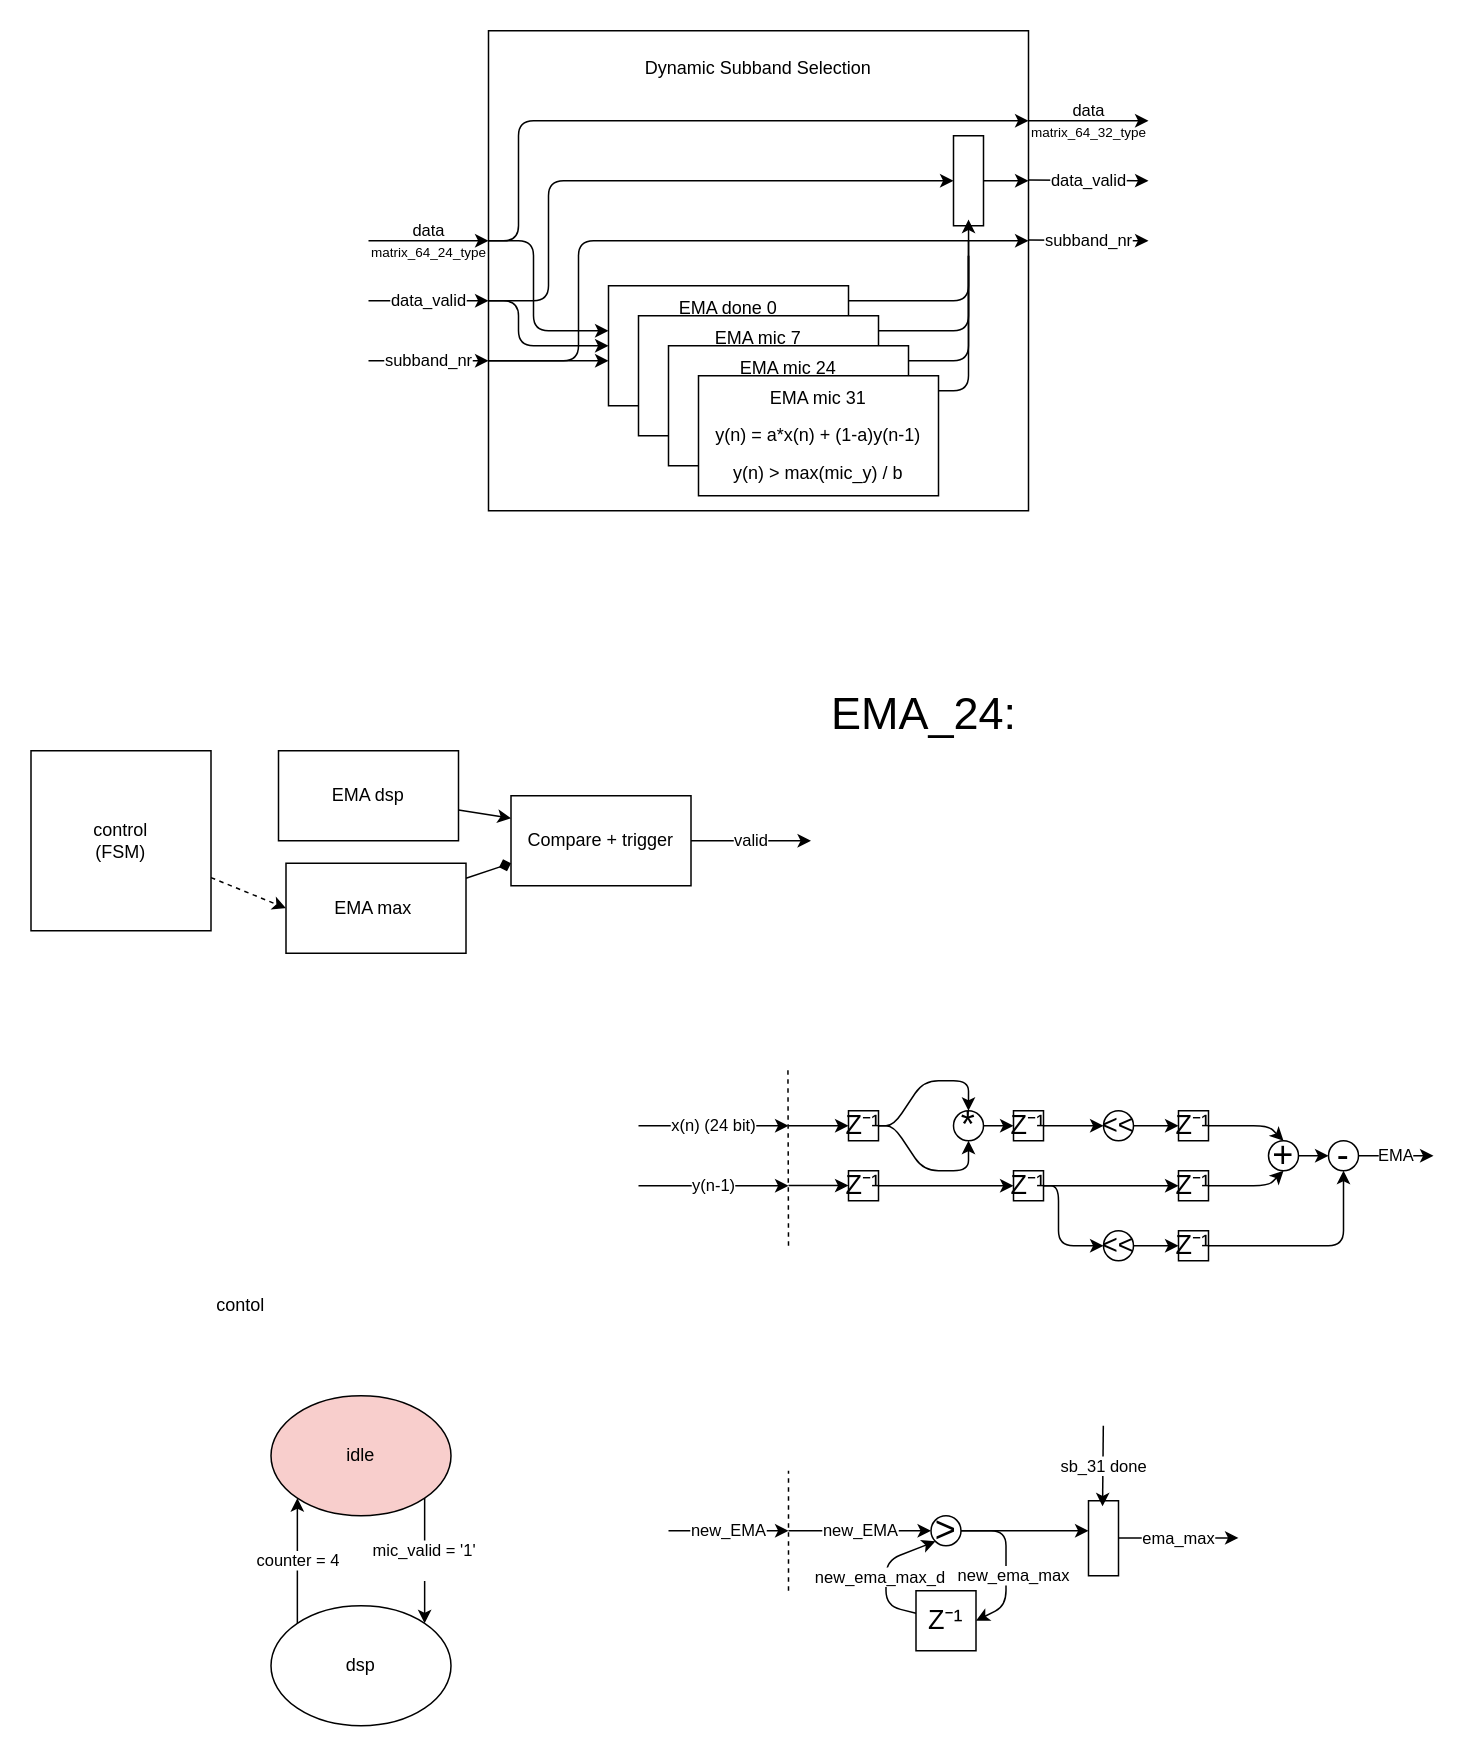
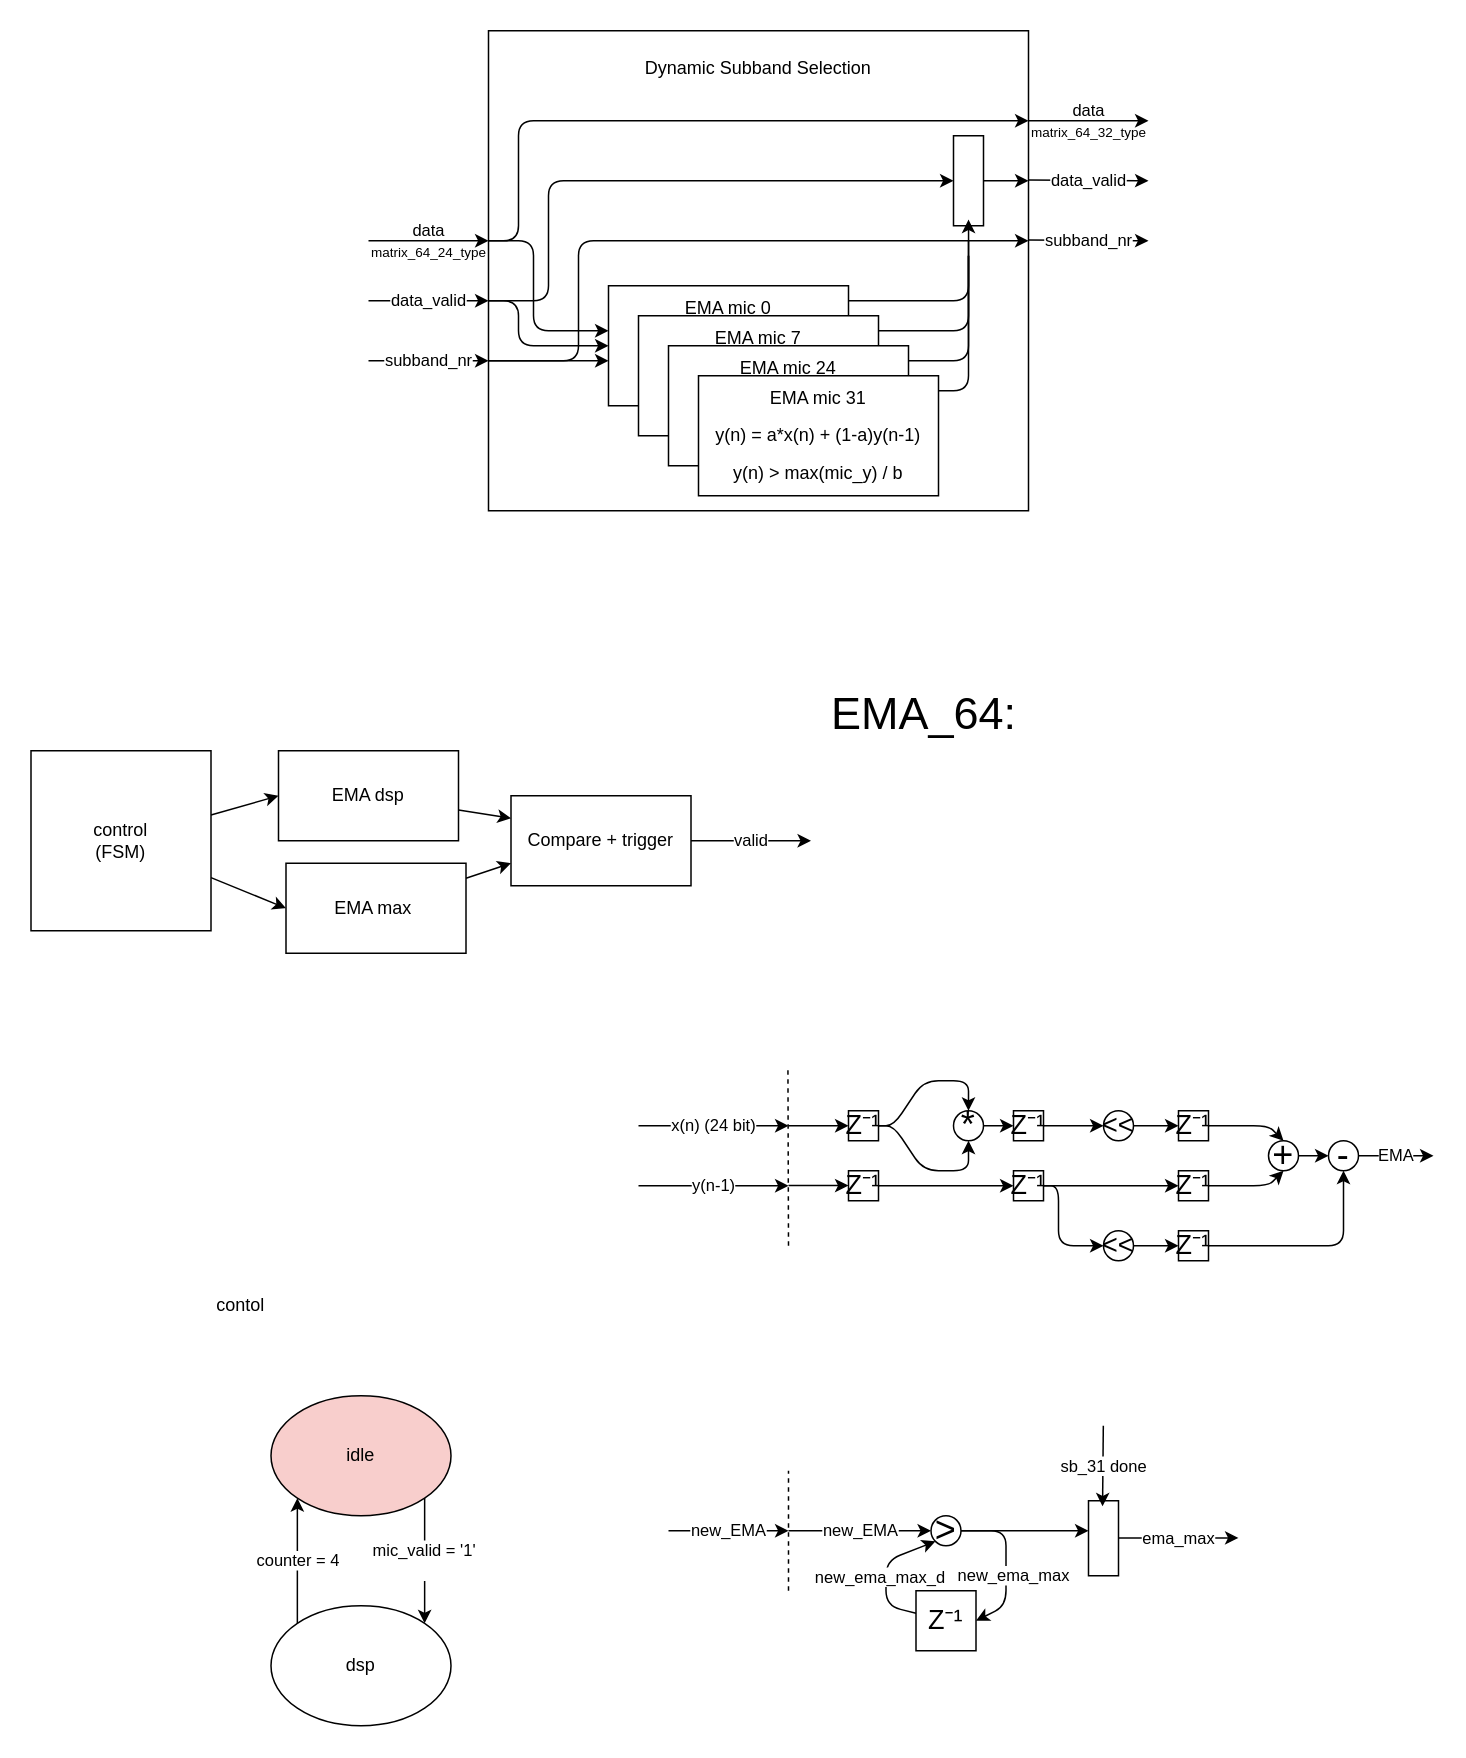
(728, 308) -> (728, 308)
(924, 713) -> (924, 713)
none -> (240, 807)
(499, 867) -> (500, 867)
(244, 891) -> (244, 891)
